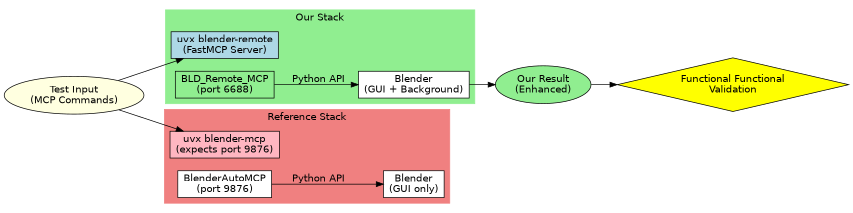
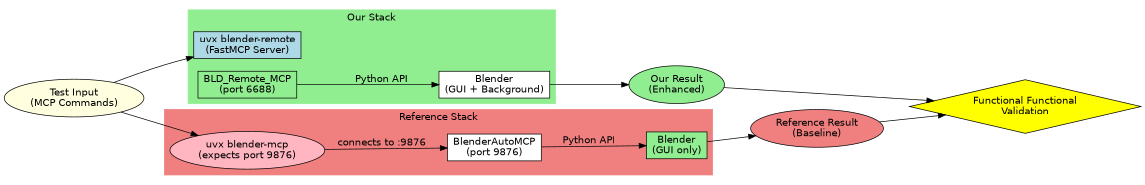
none -> (817, 128)
(225, 145) -> (247, 150)
none -> (382, 149)
(414, 184) -> (677, 145)
